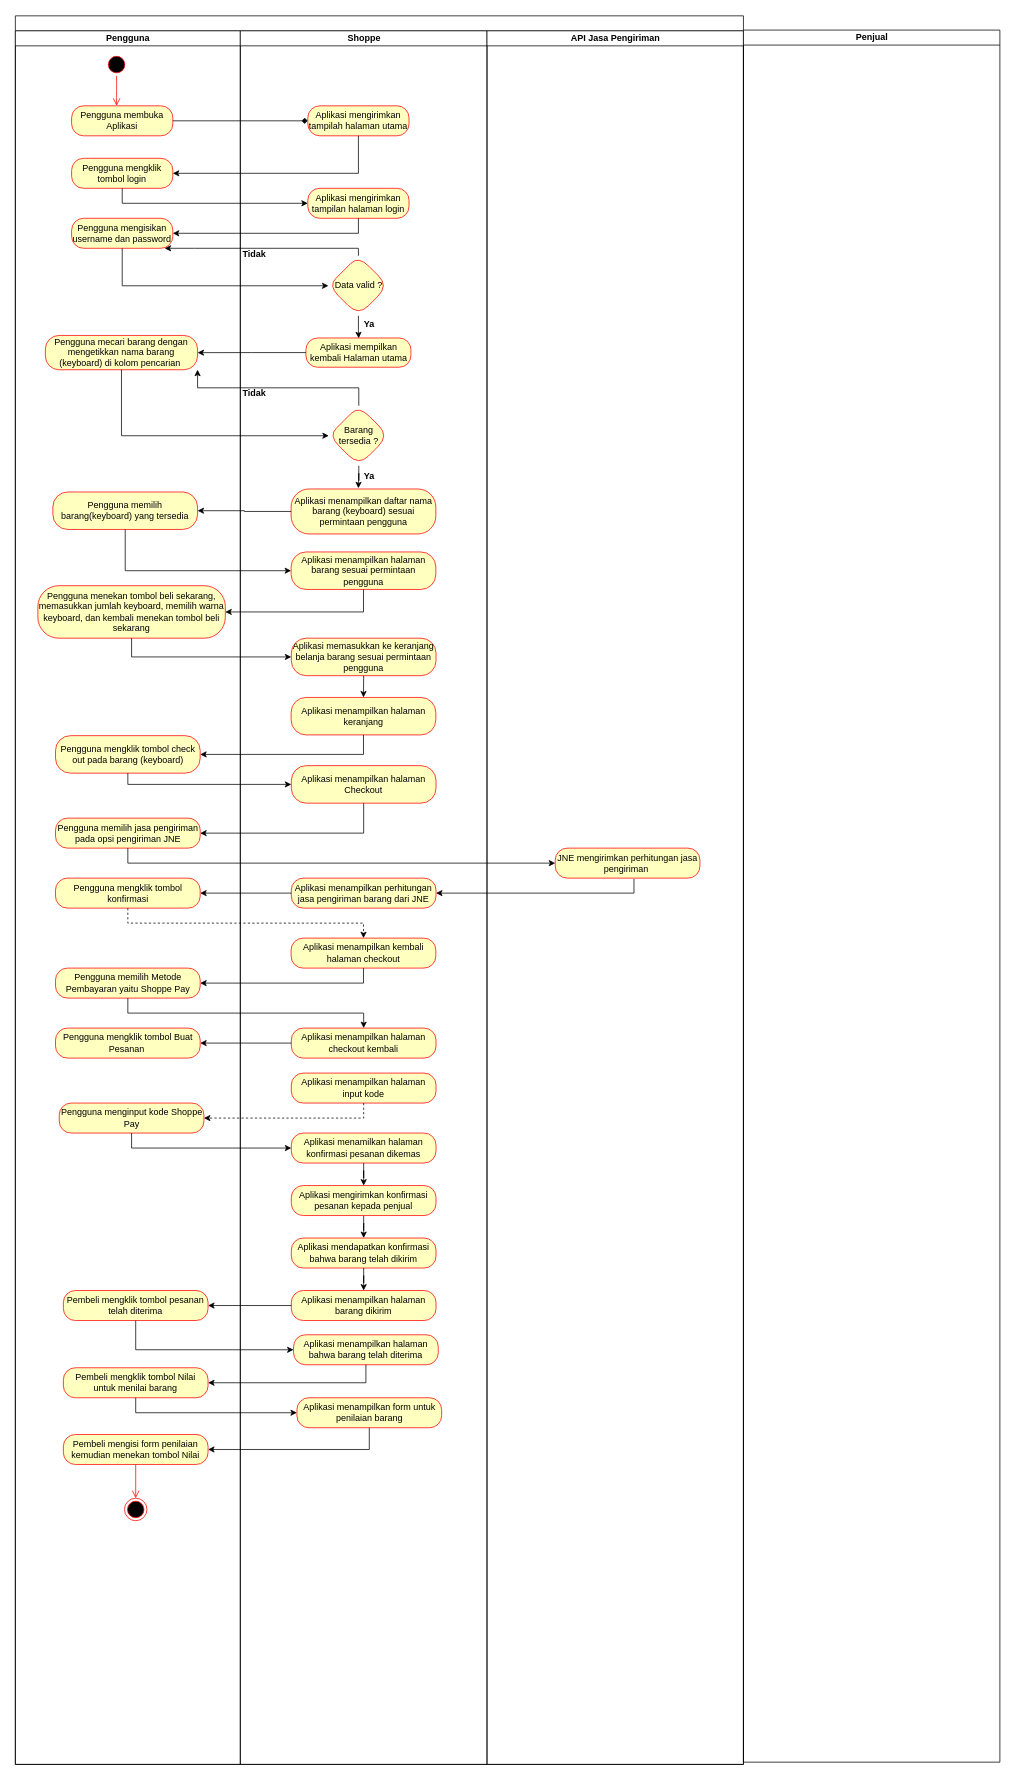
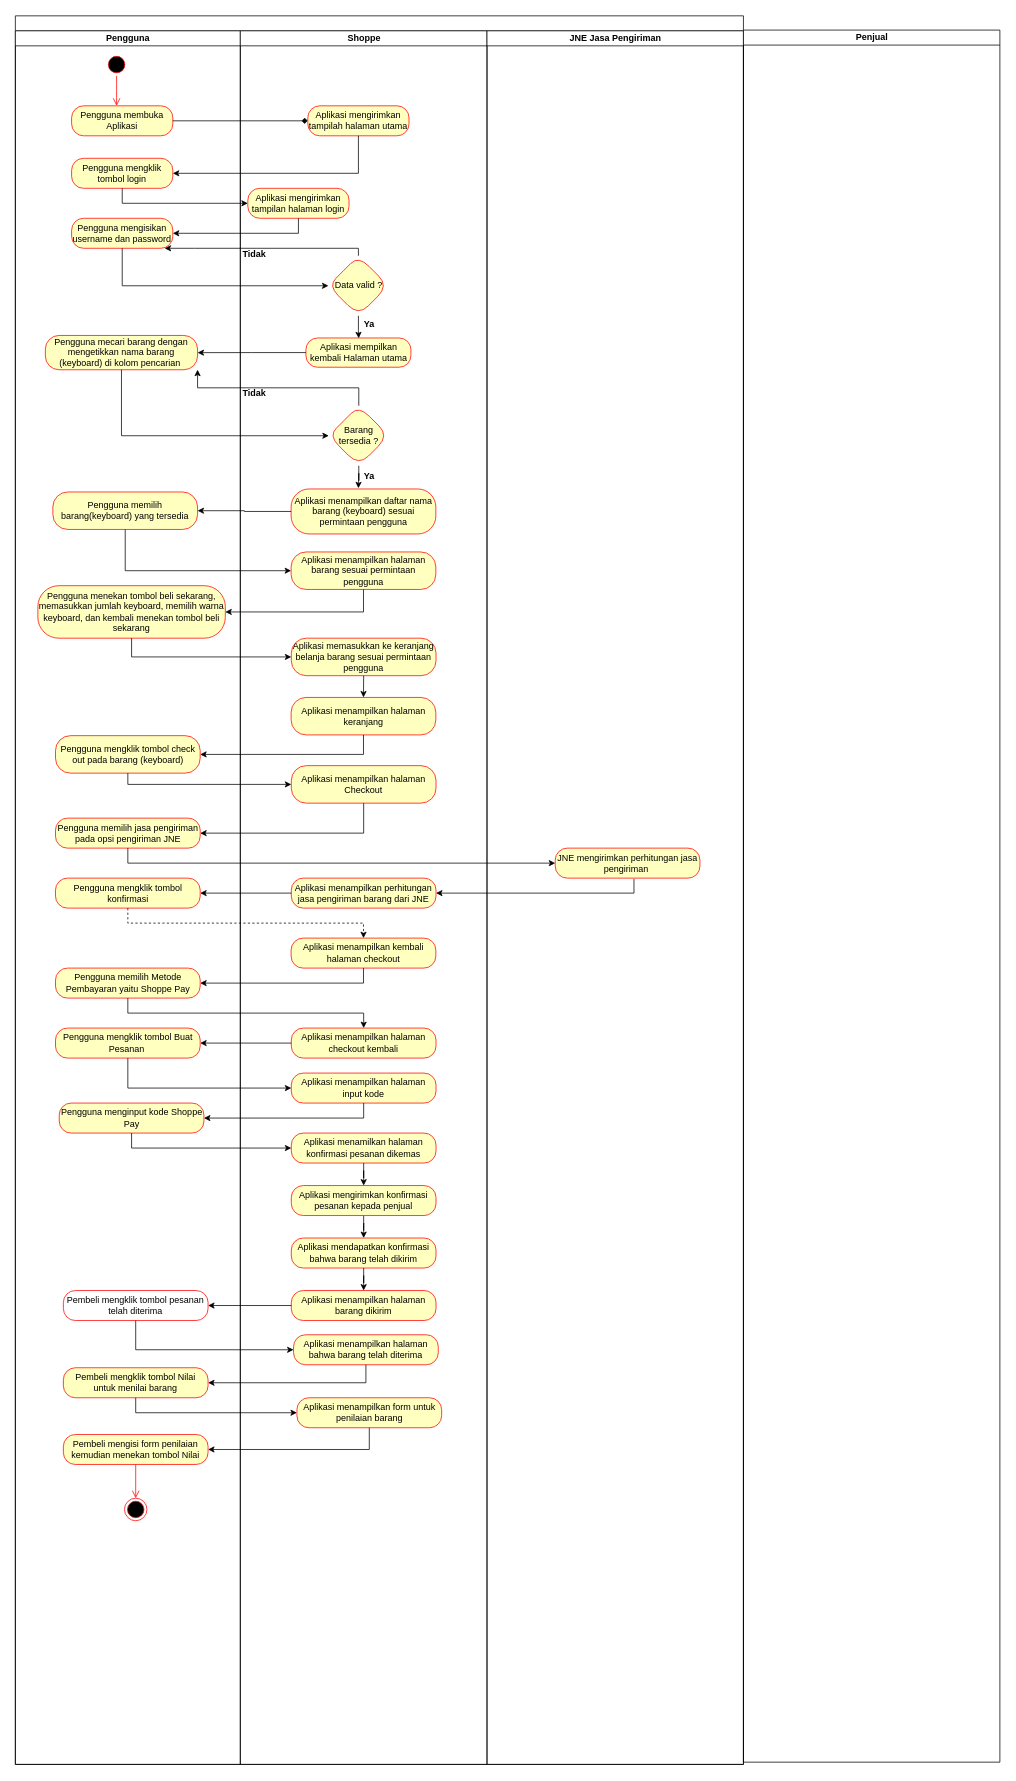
(616, 38) -> (616, 38)
(359, 203) -> (299, 203)
none -> (128, 1087)
(294, 1118) -> (294, 1118)
(136, 1305) -> (136, 1305)
